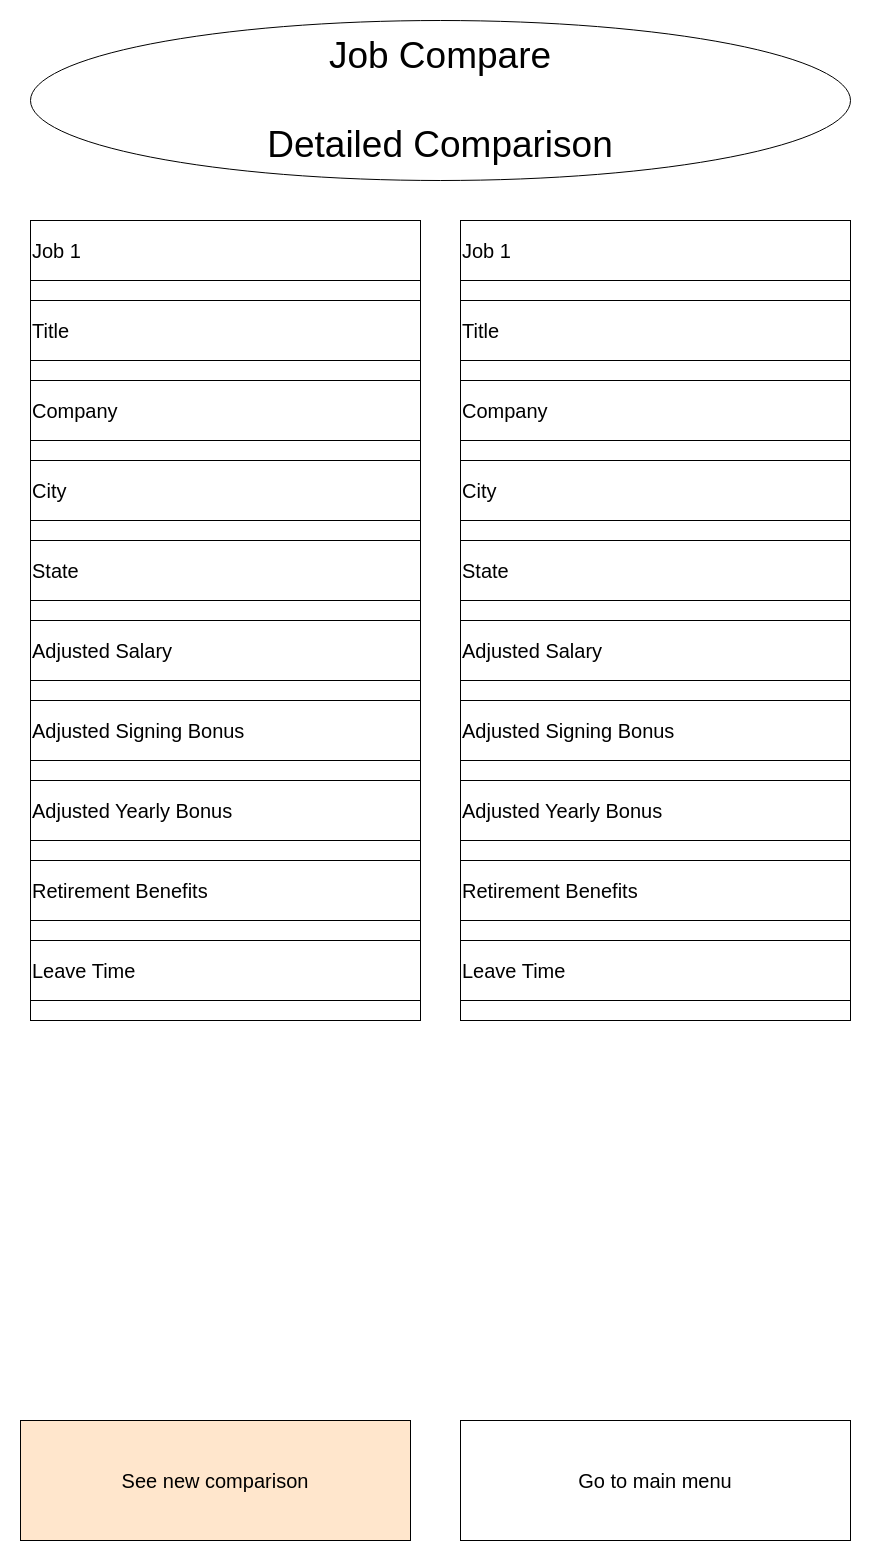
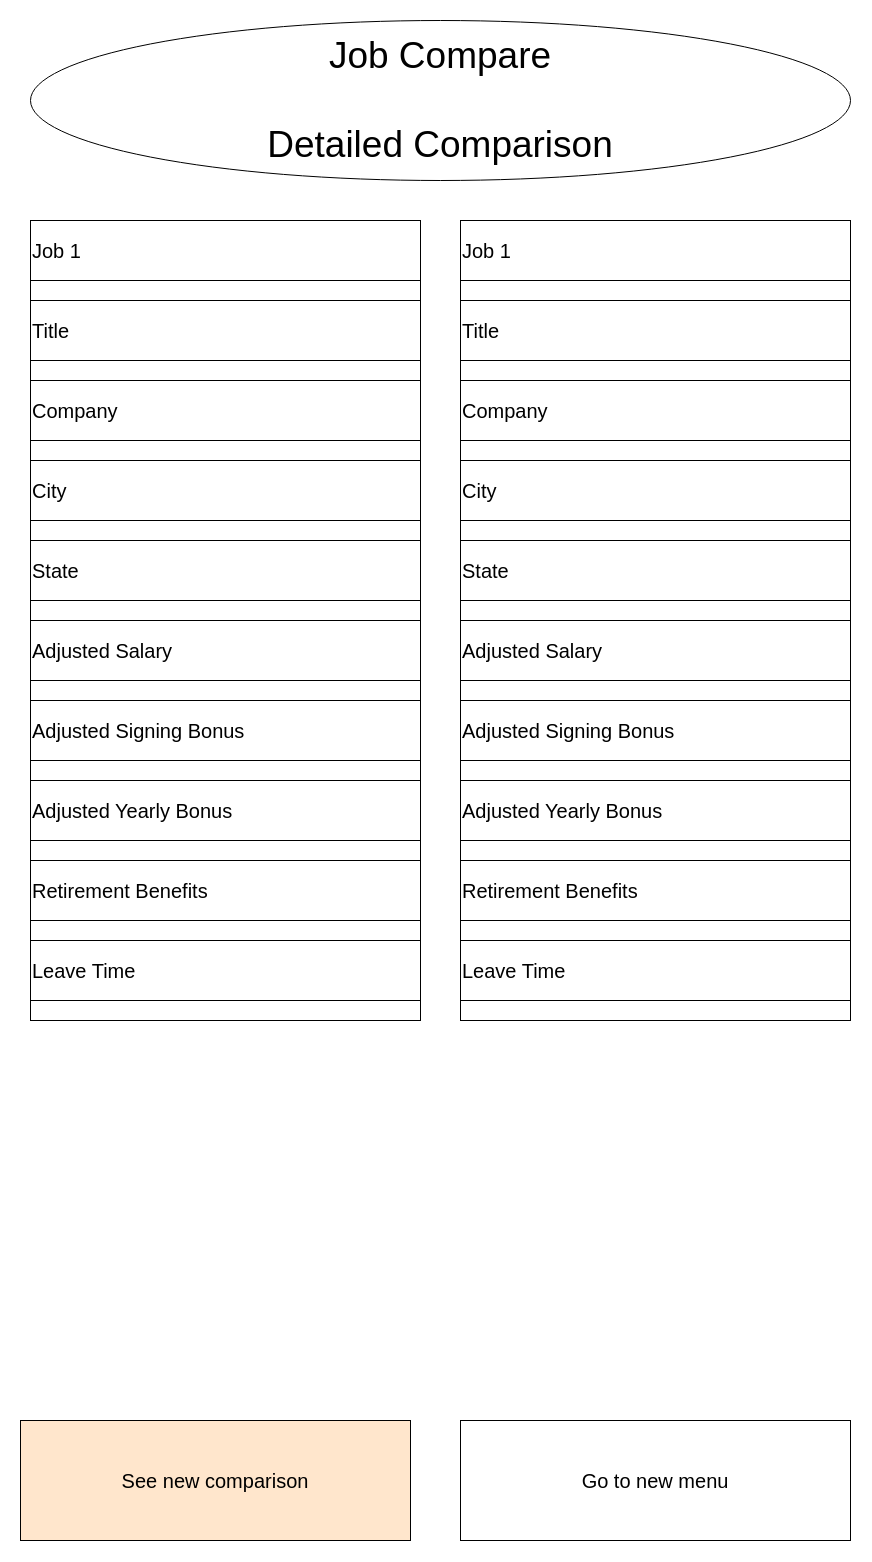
(656, 1481) -> (656, 1481)
